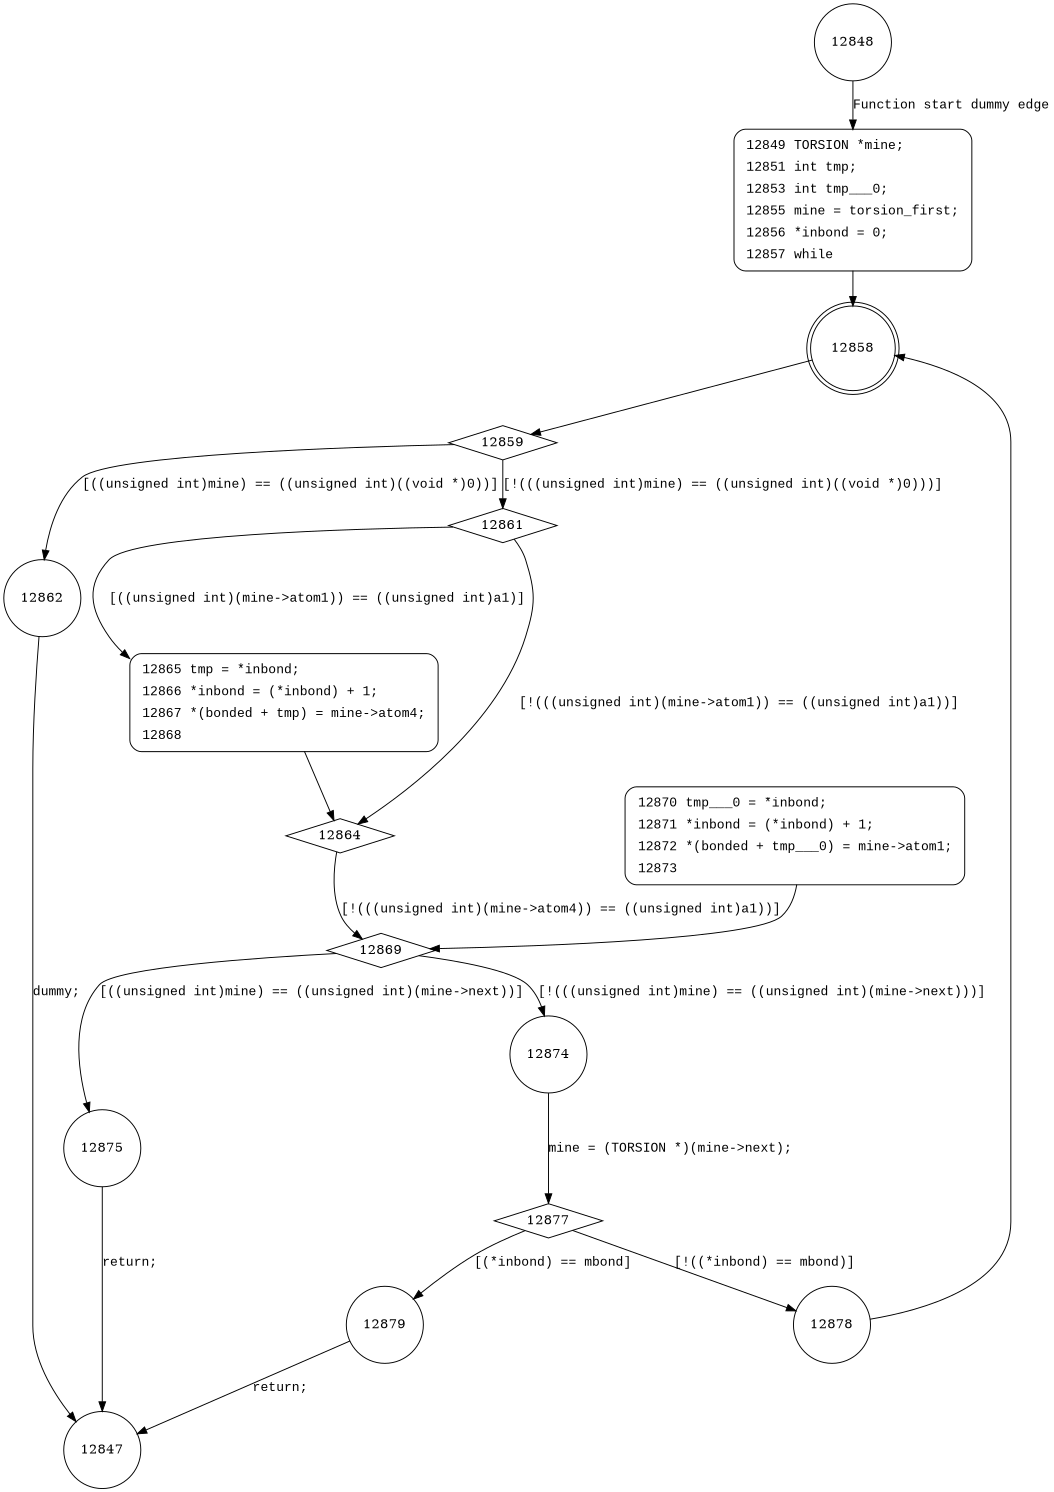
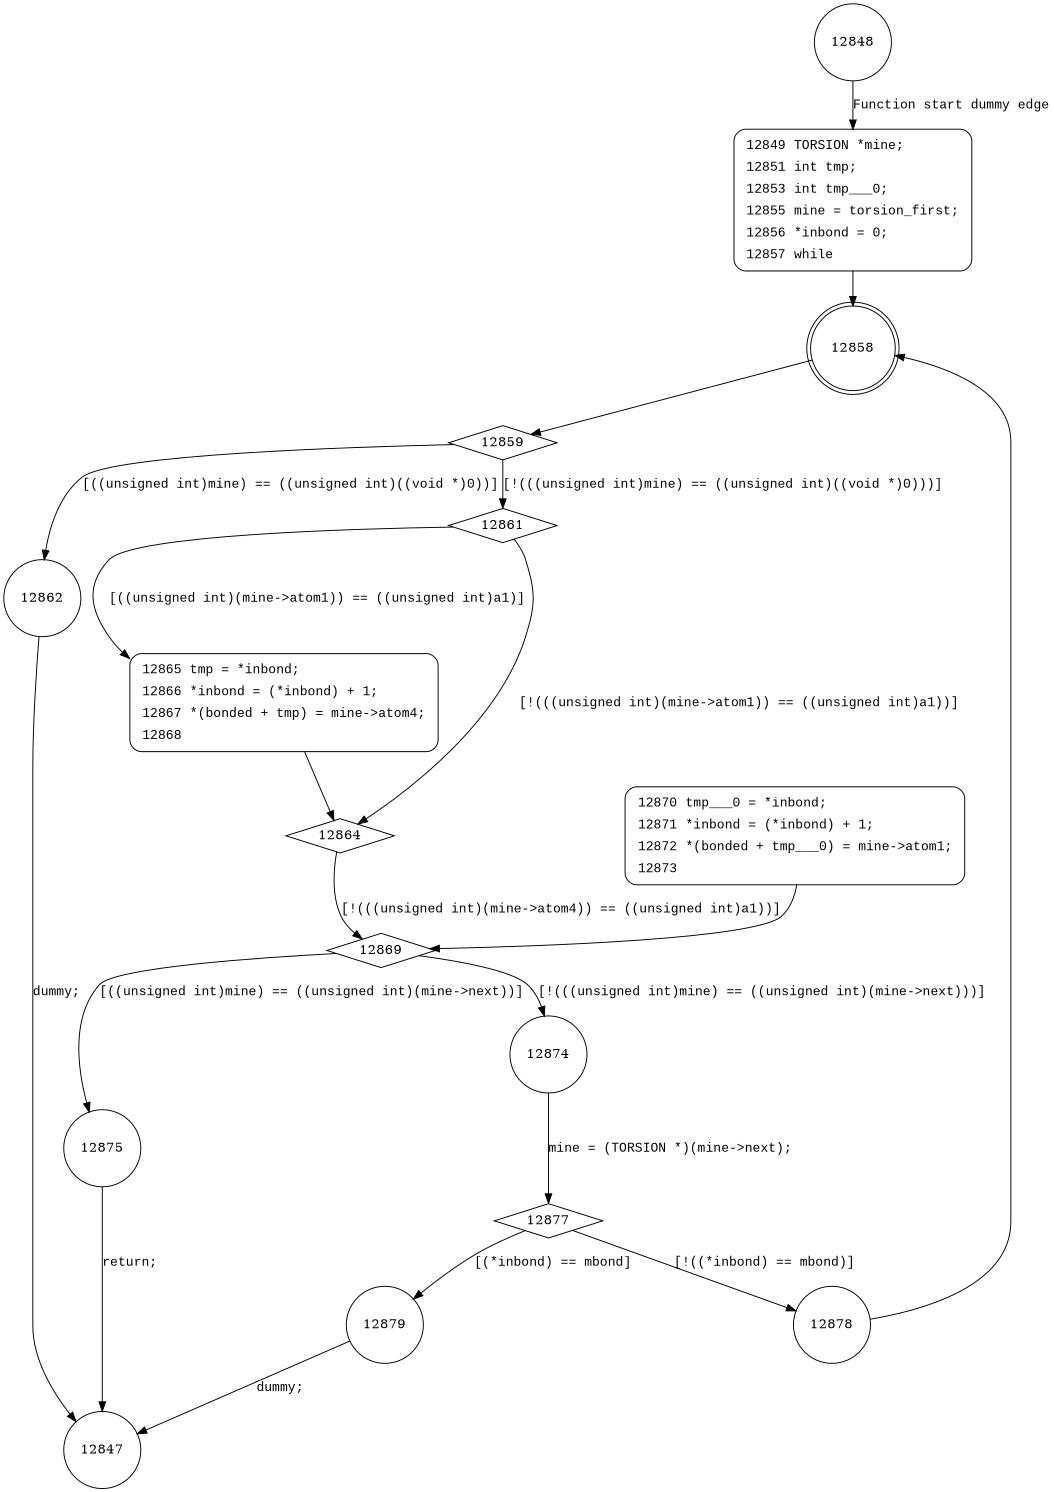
(280, 1387) -> (280, 1387)
